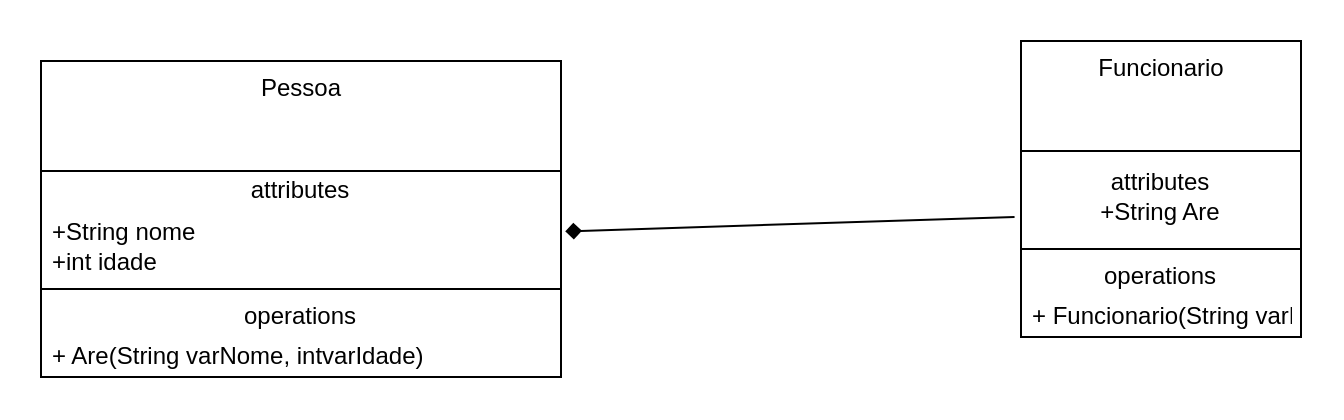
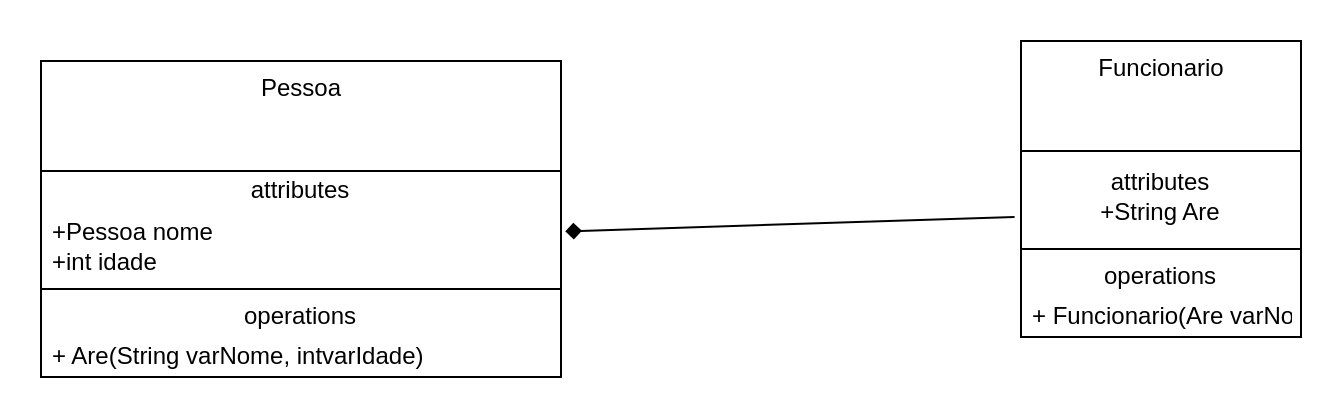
(127, 247) -> (131, 247)
(1290, 317) -> (1273, 317)
